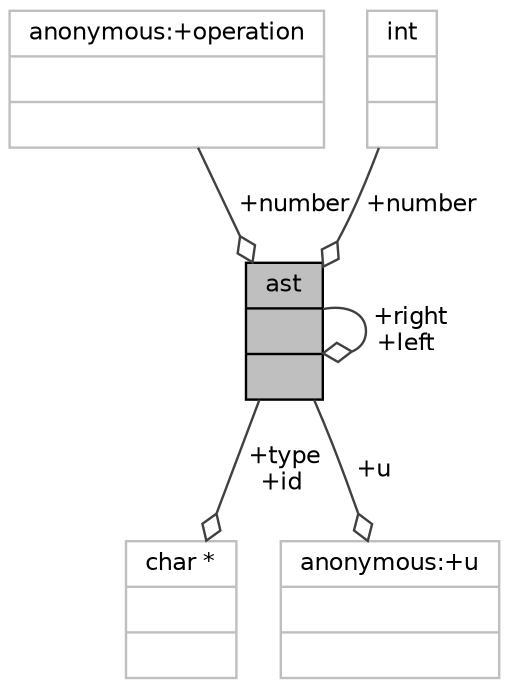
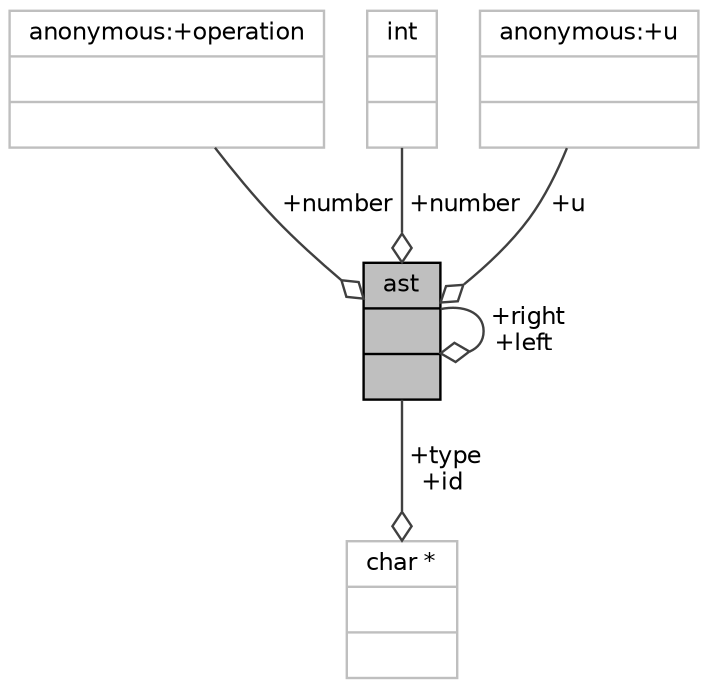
(337, 456) -> (525, 224)
